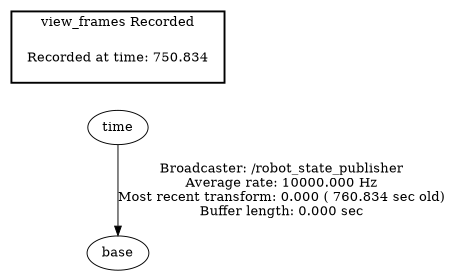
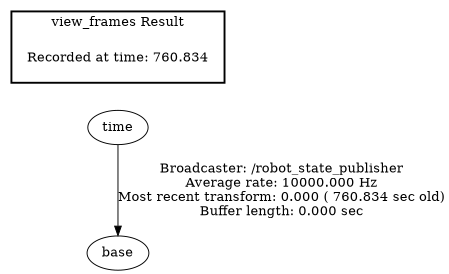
(118, 22) -> (118, 22)
(118, 58) -> (118, 58)
